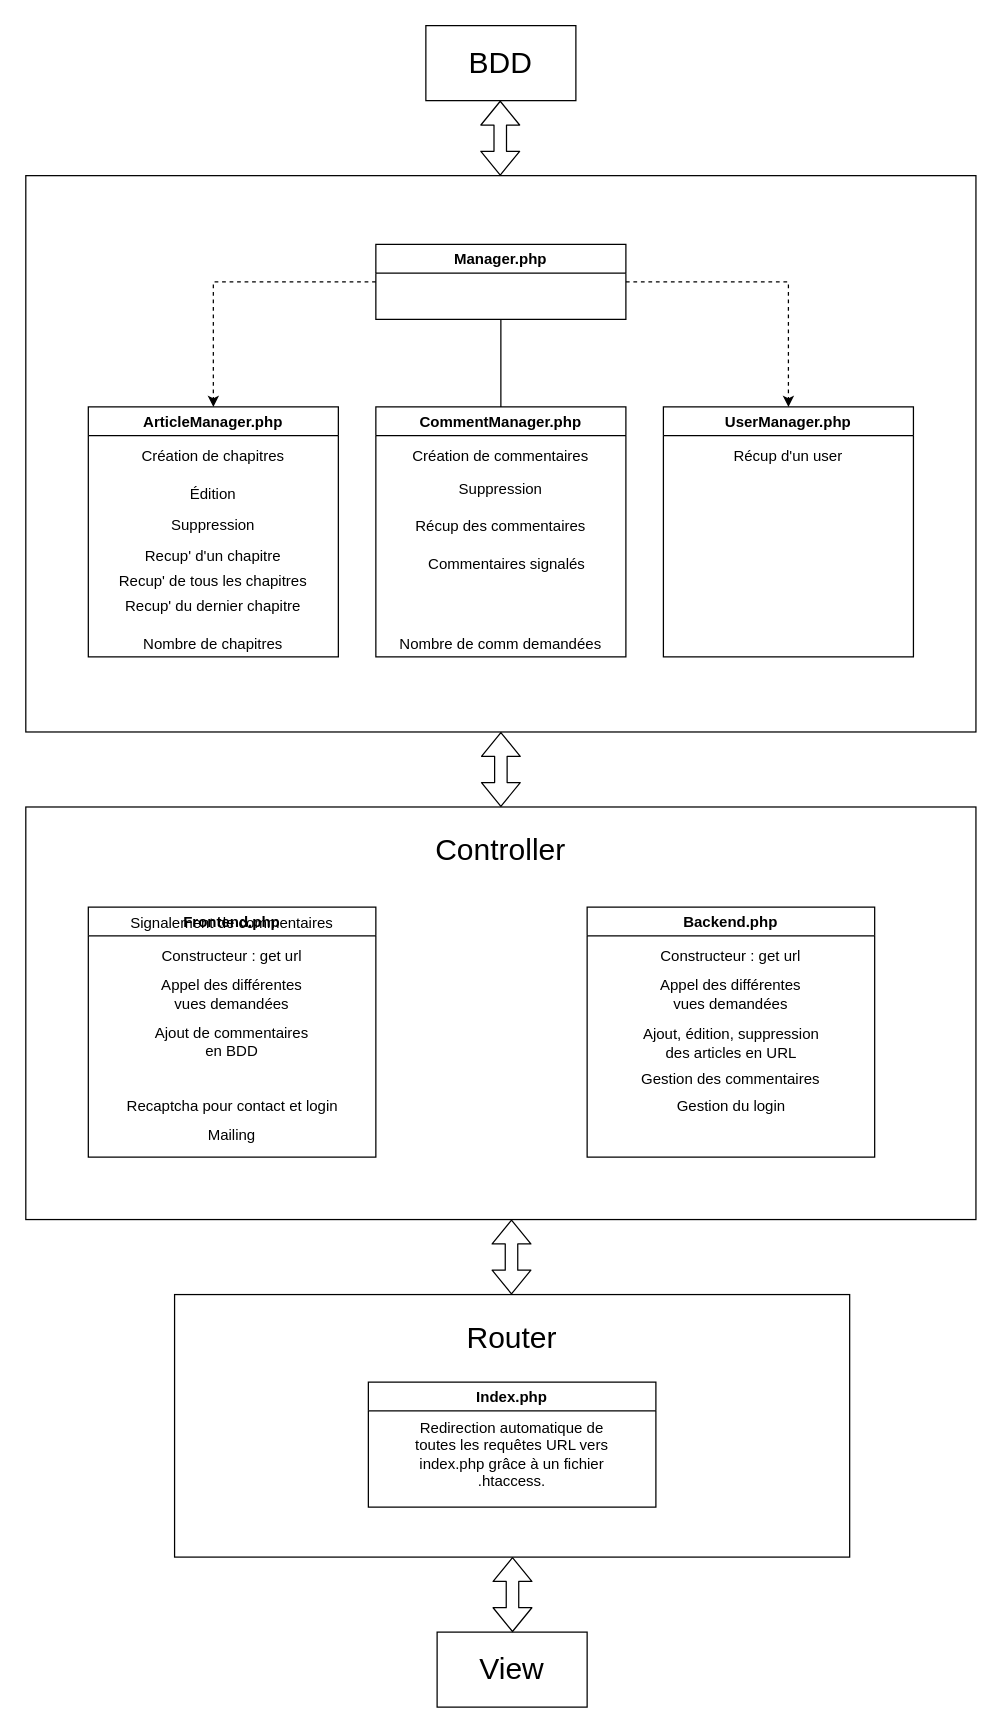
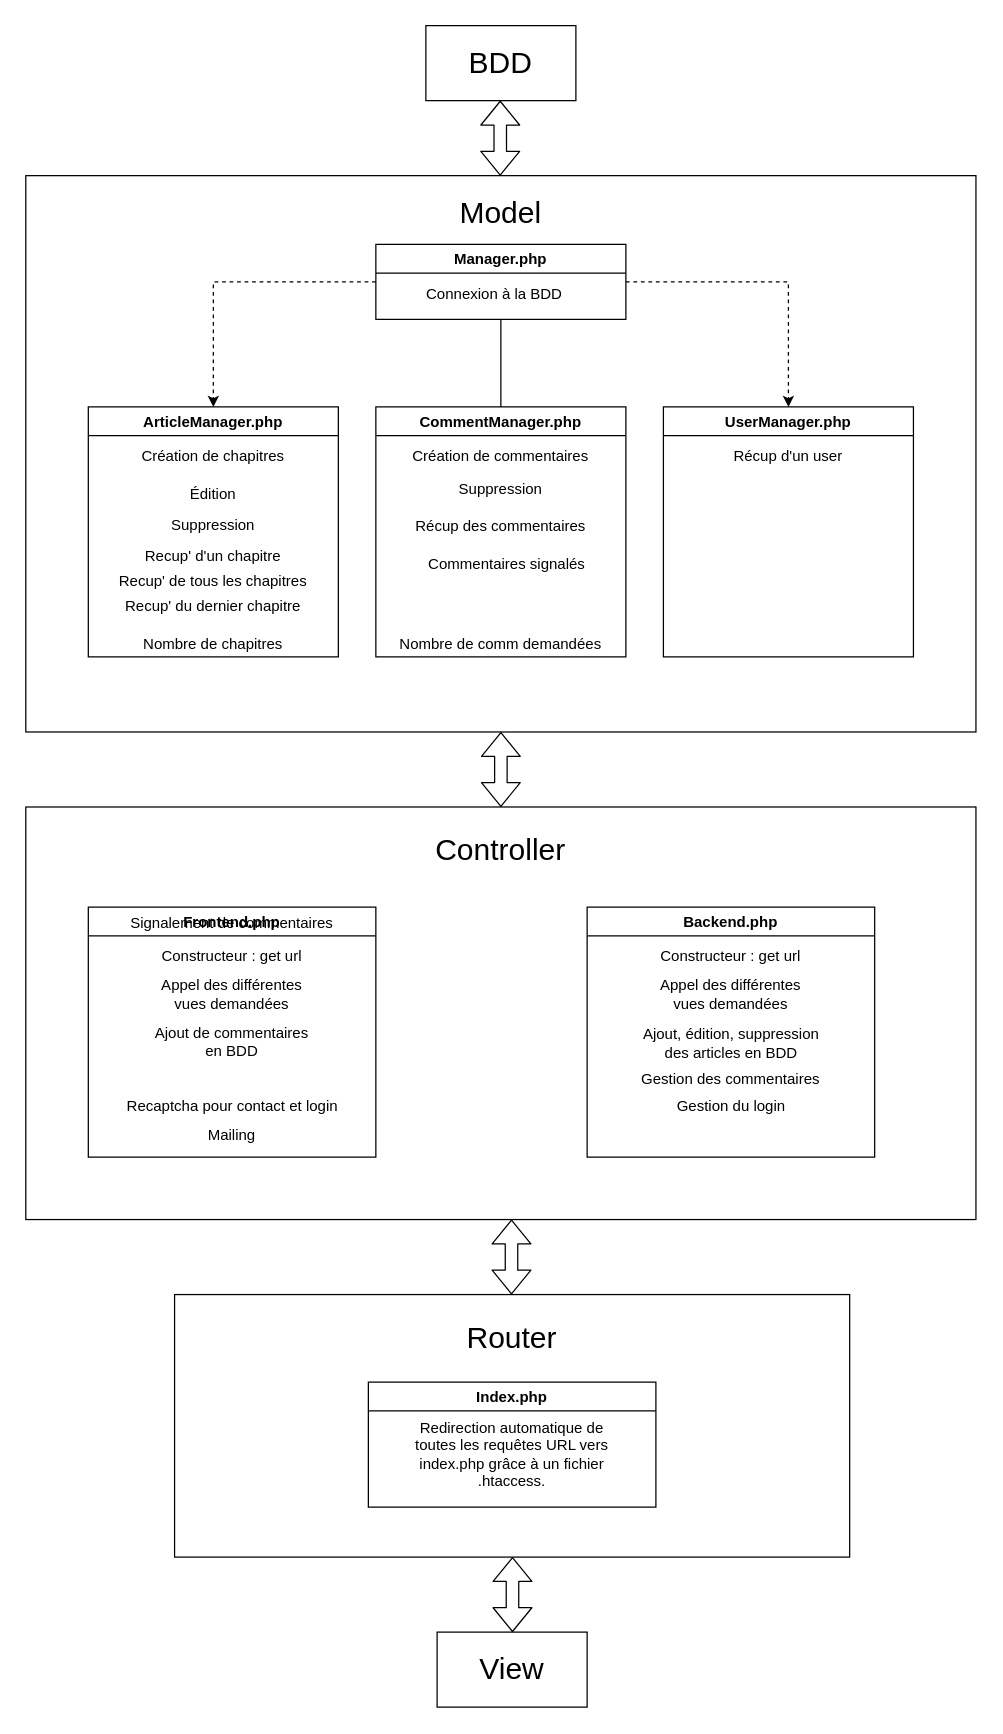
none -> (501, 213)
none -> (494, 294)
(731, 1043) -> (731, 1043)
